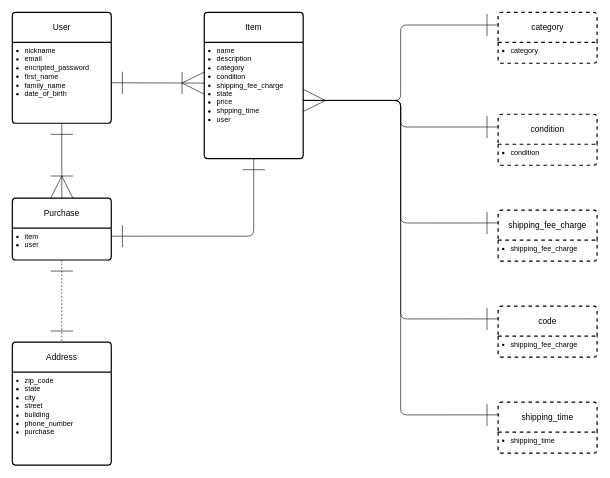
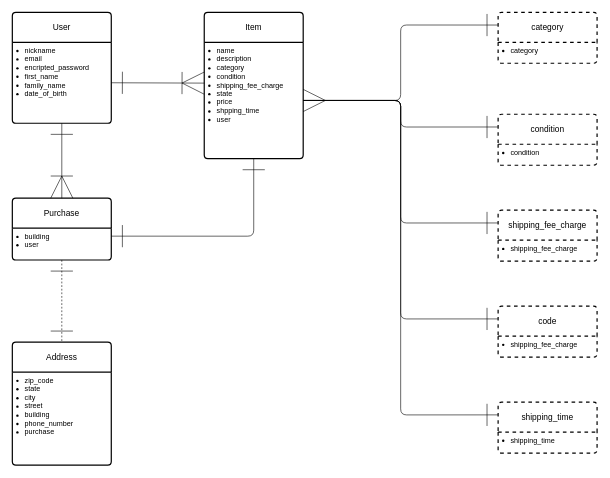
(24, 241) -> (29, 241)
